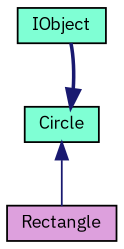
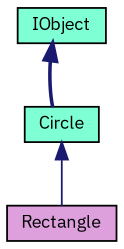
(74, 66) -> (50, 84)
